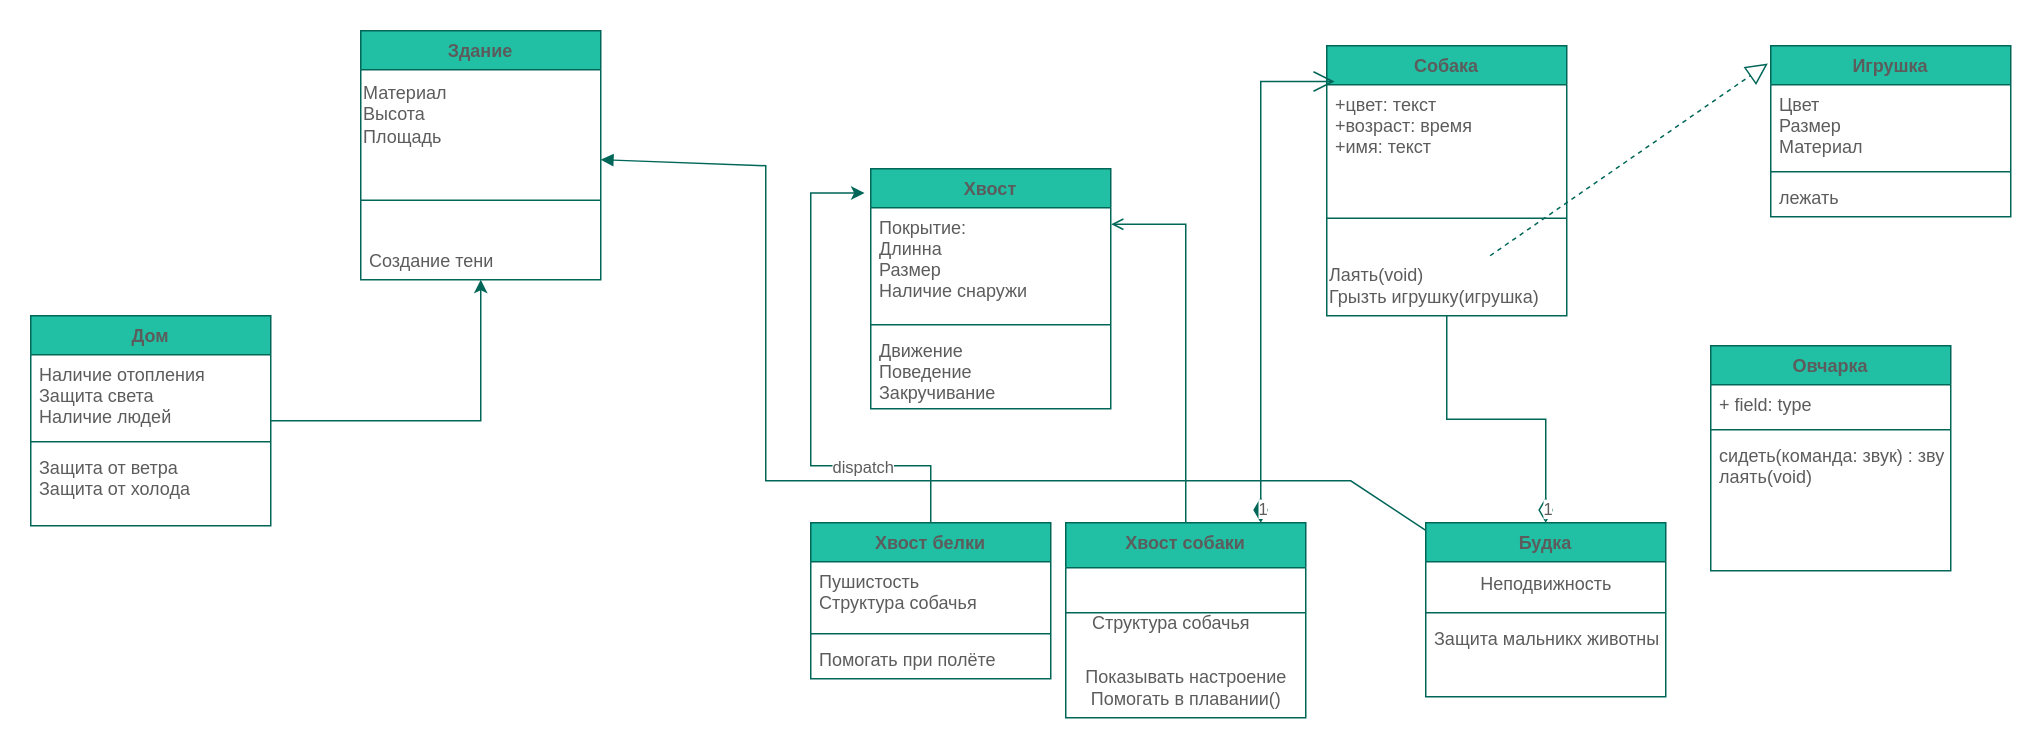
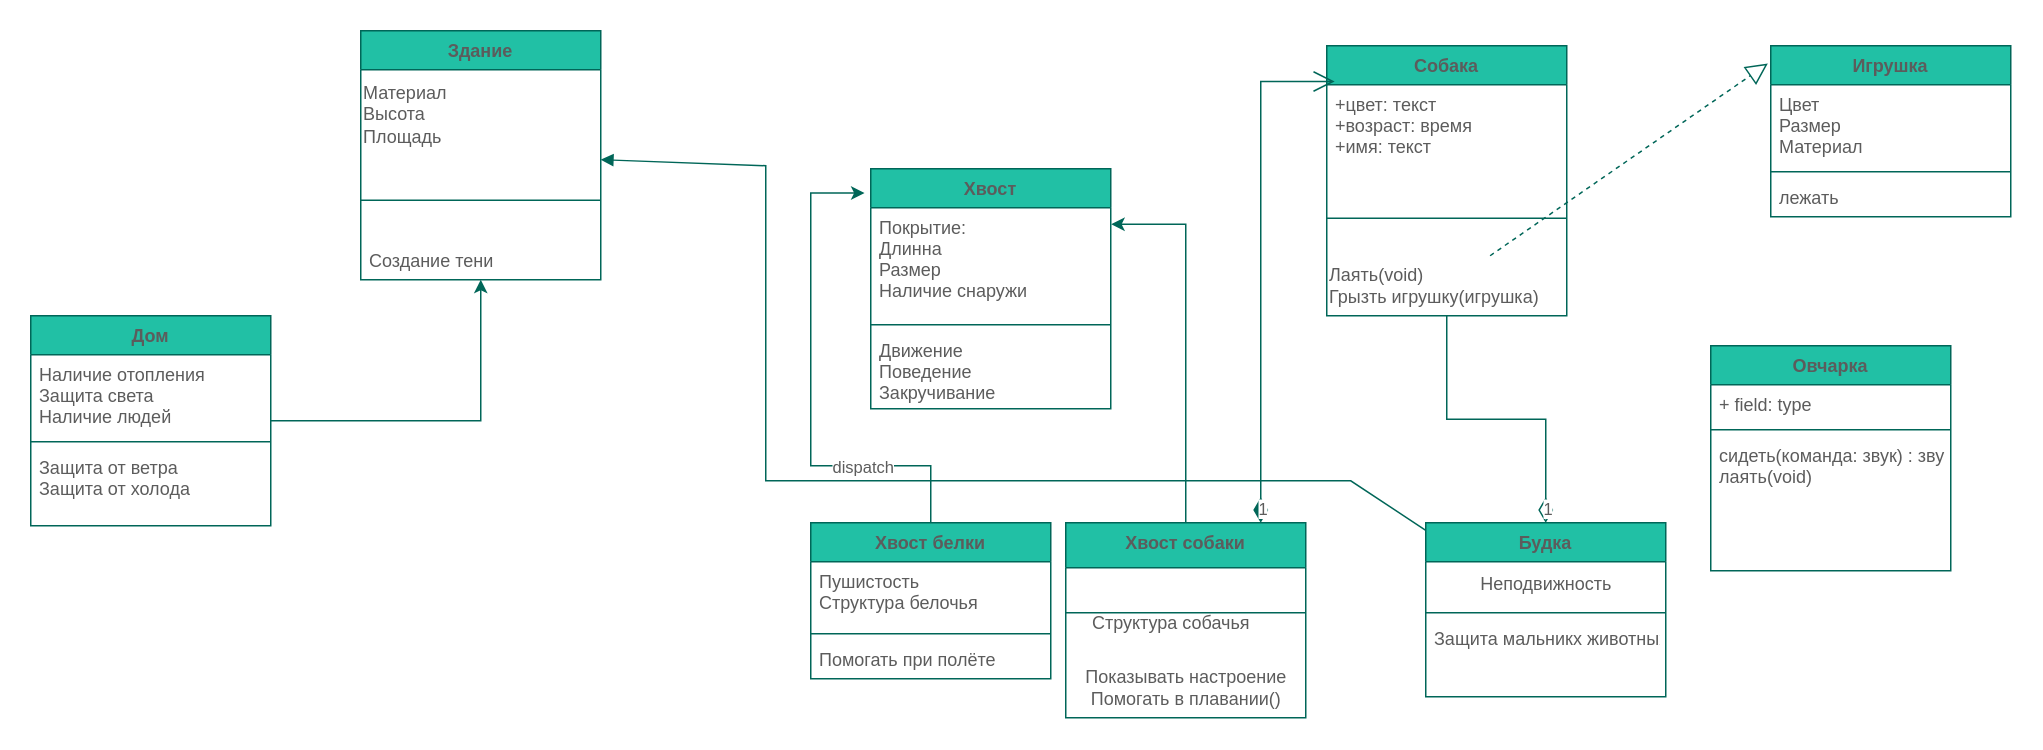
(1120, 224) -> (1123, 224)
(869, 582) -> (869, 582)
